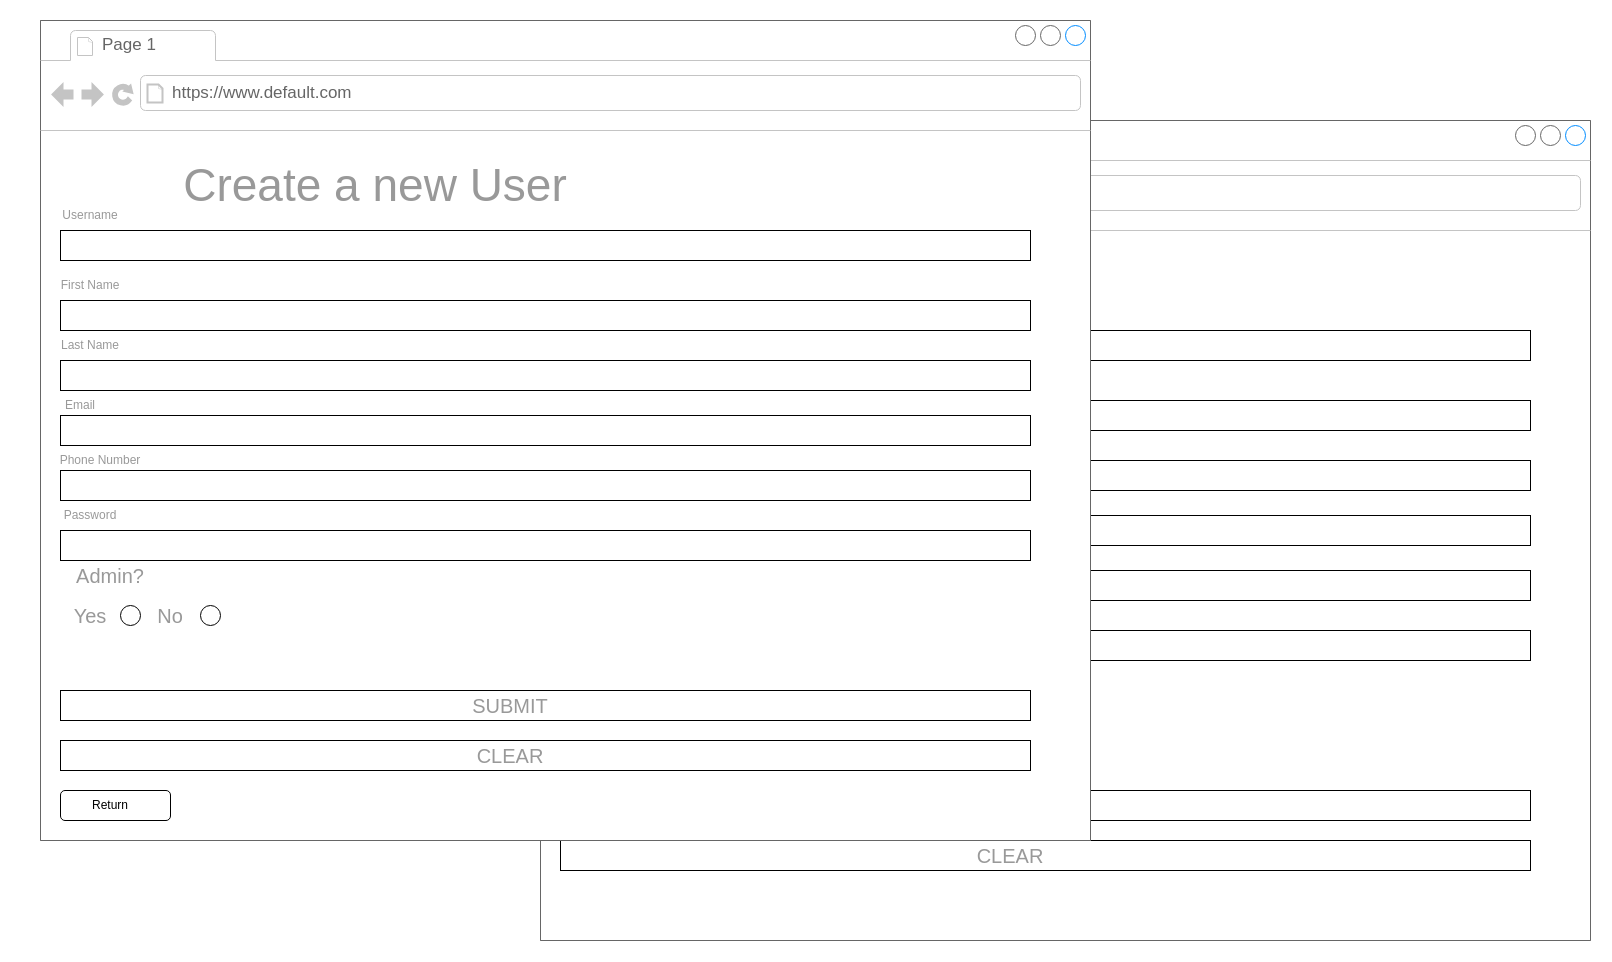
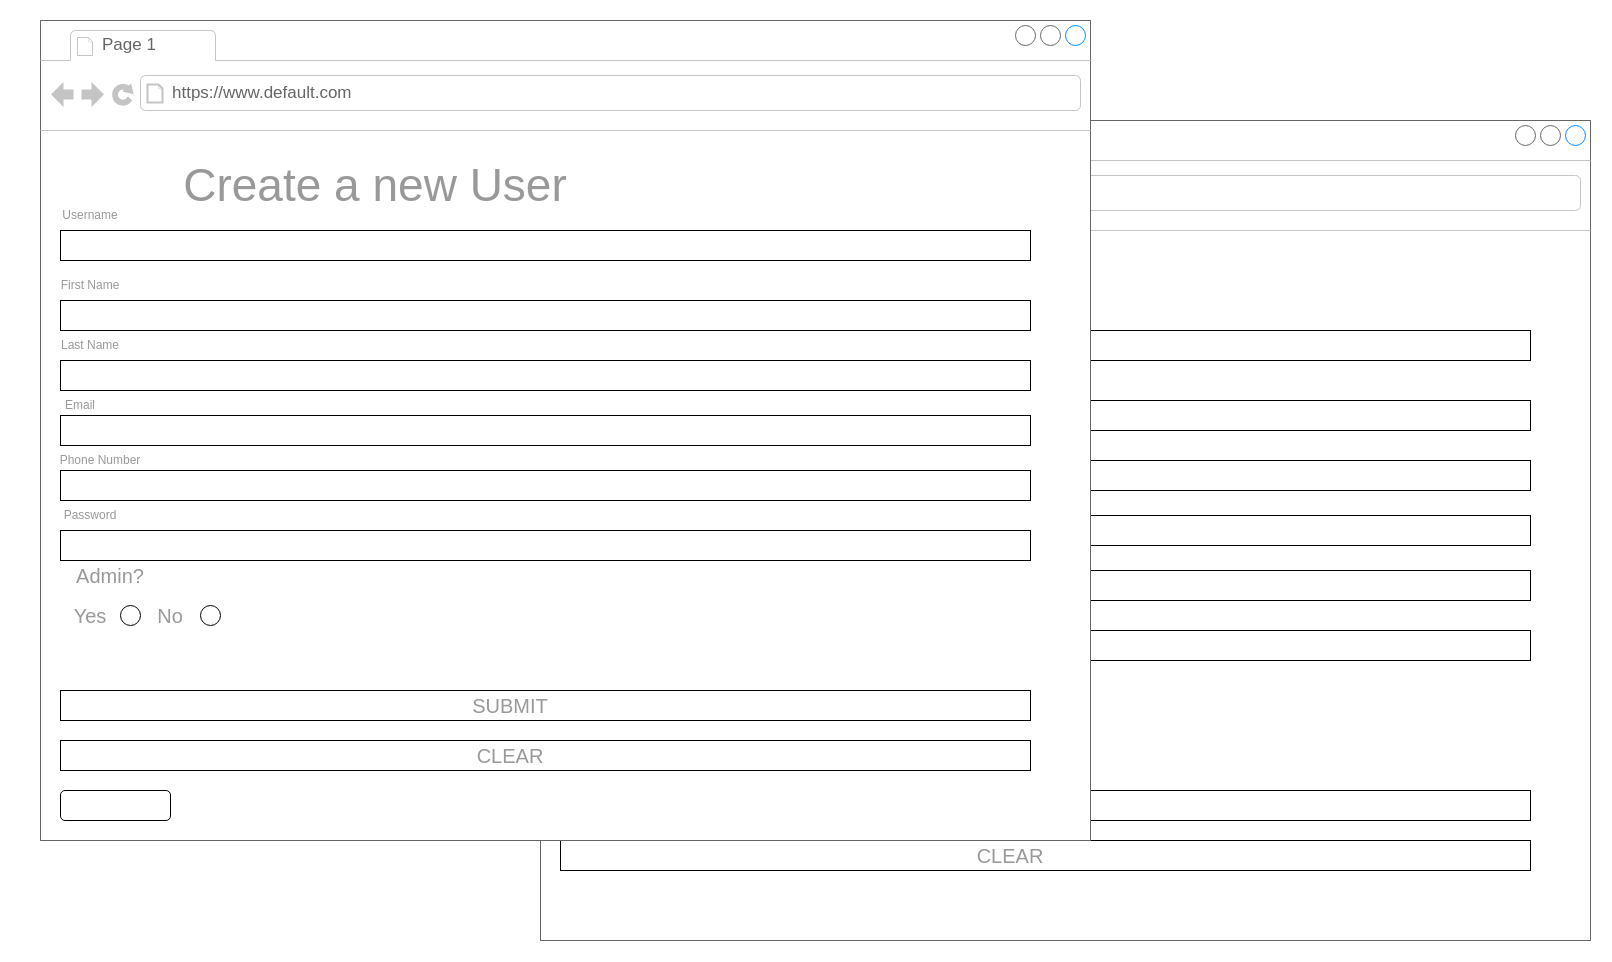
(111, 806) -> none
